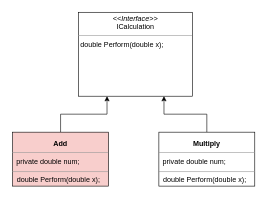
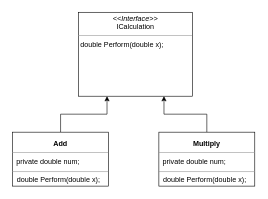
(60, 159) -> (60, 159)
